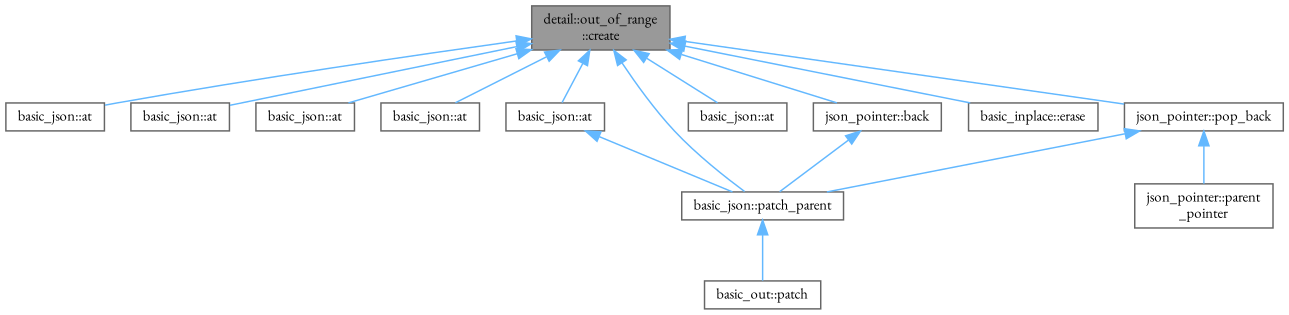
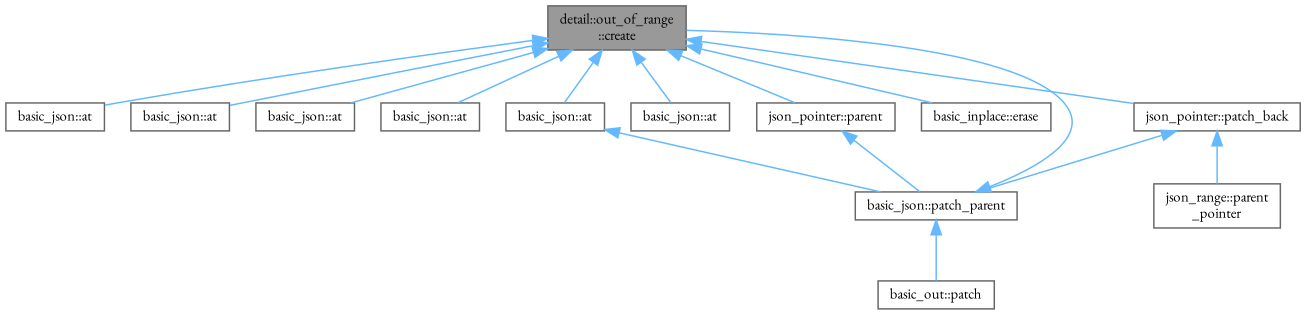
(877, 117) -> (826, 117)
(1204, 117) -> (1217, 117)
(677, 133) -> (945, 55)
(1204, 206) -> (1217, 206)
